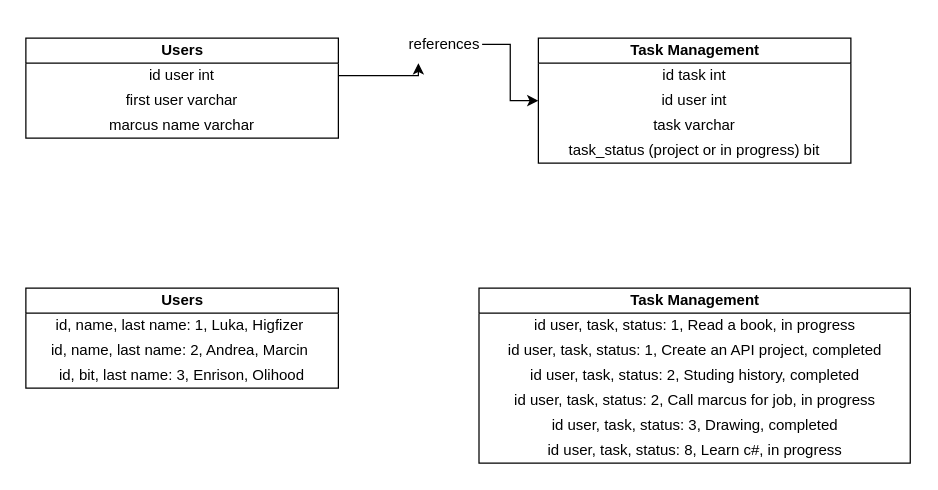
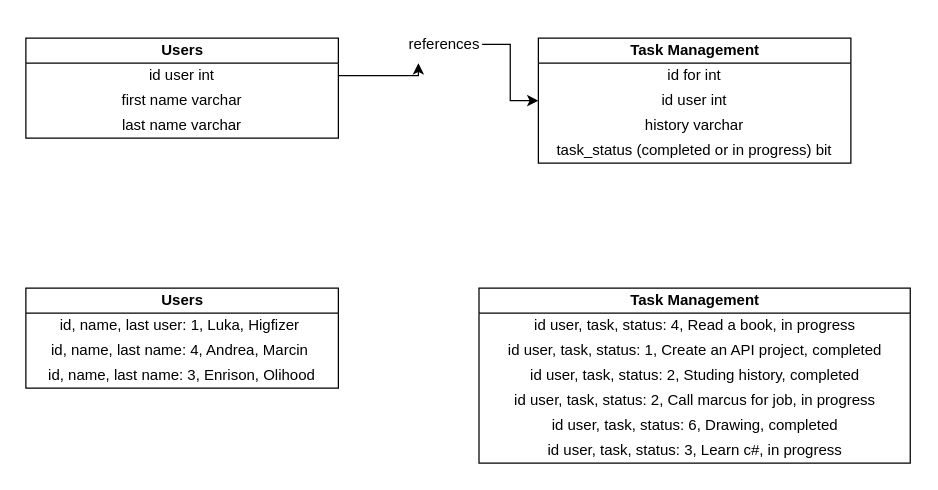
(694, 76) -> (694, 76)
(182, 101) -> (182, 101)
(182, 126) -> (182, 126)
(694, 126) -> (694, 126)
(694, 151) -> (694, 151)
(182, 326) -> (182, 326)
(695, 326) -> (695, 326)
(182, 351) -> (182, 351)
(182, 376) -> (182, 376)
(695, 426) -> (695, 426)
(695, 451) -> (695, 451)
